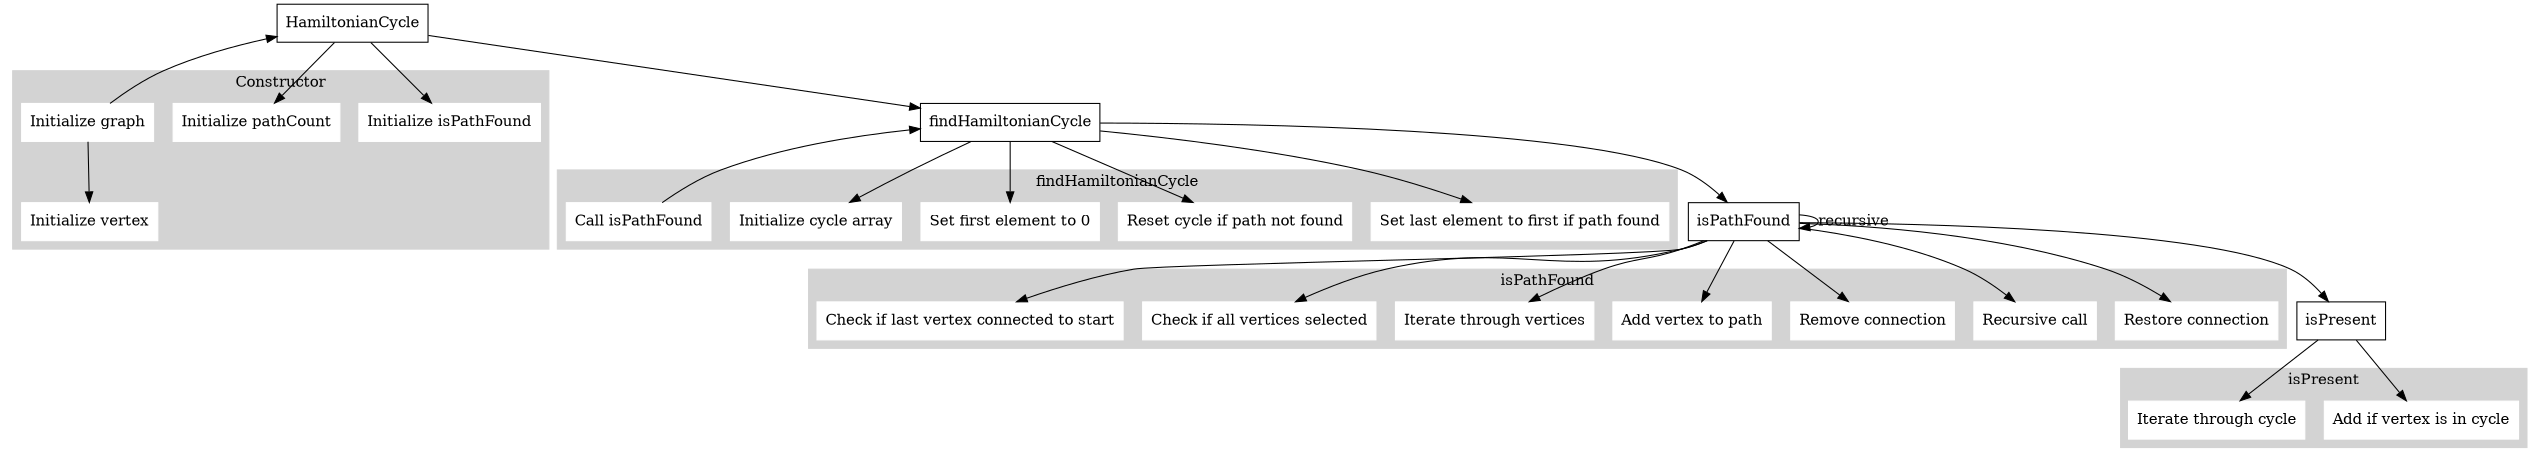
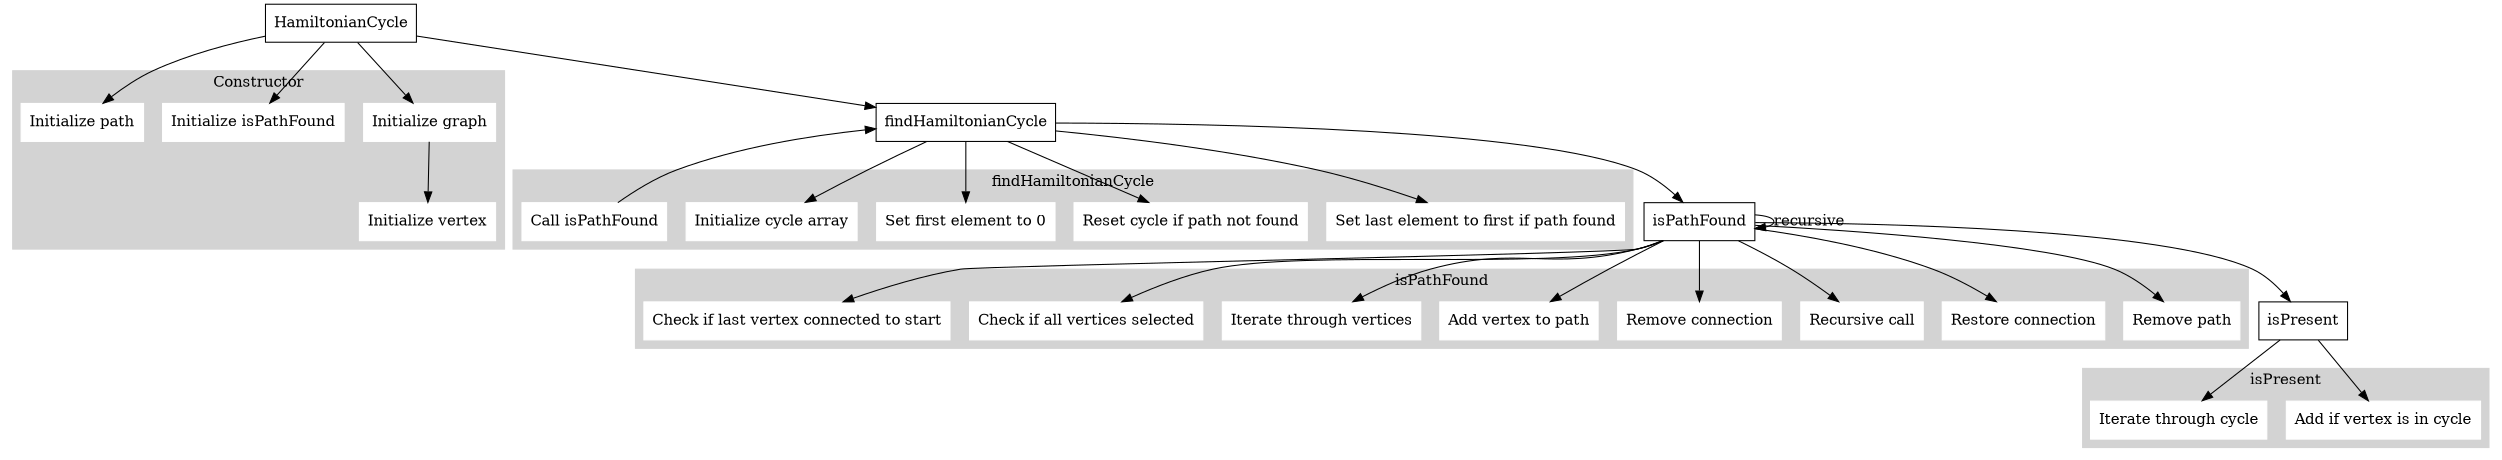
(184, 62) -> (377, 64)
(256, 122) -> (82, 122)
none -> (2182, 321)
